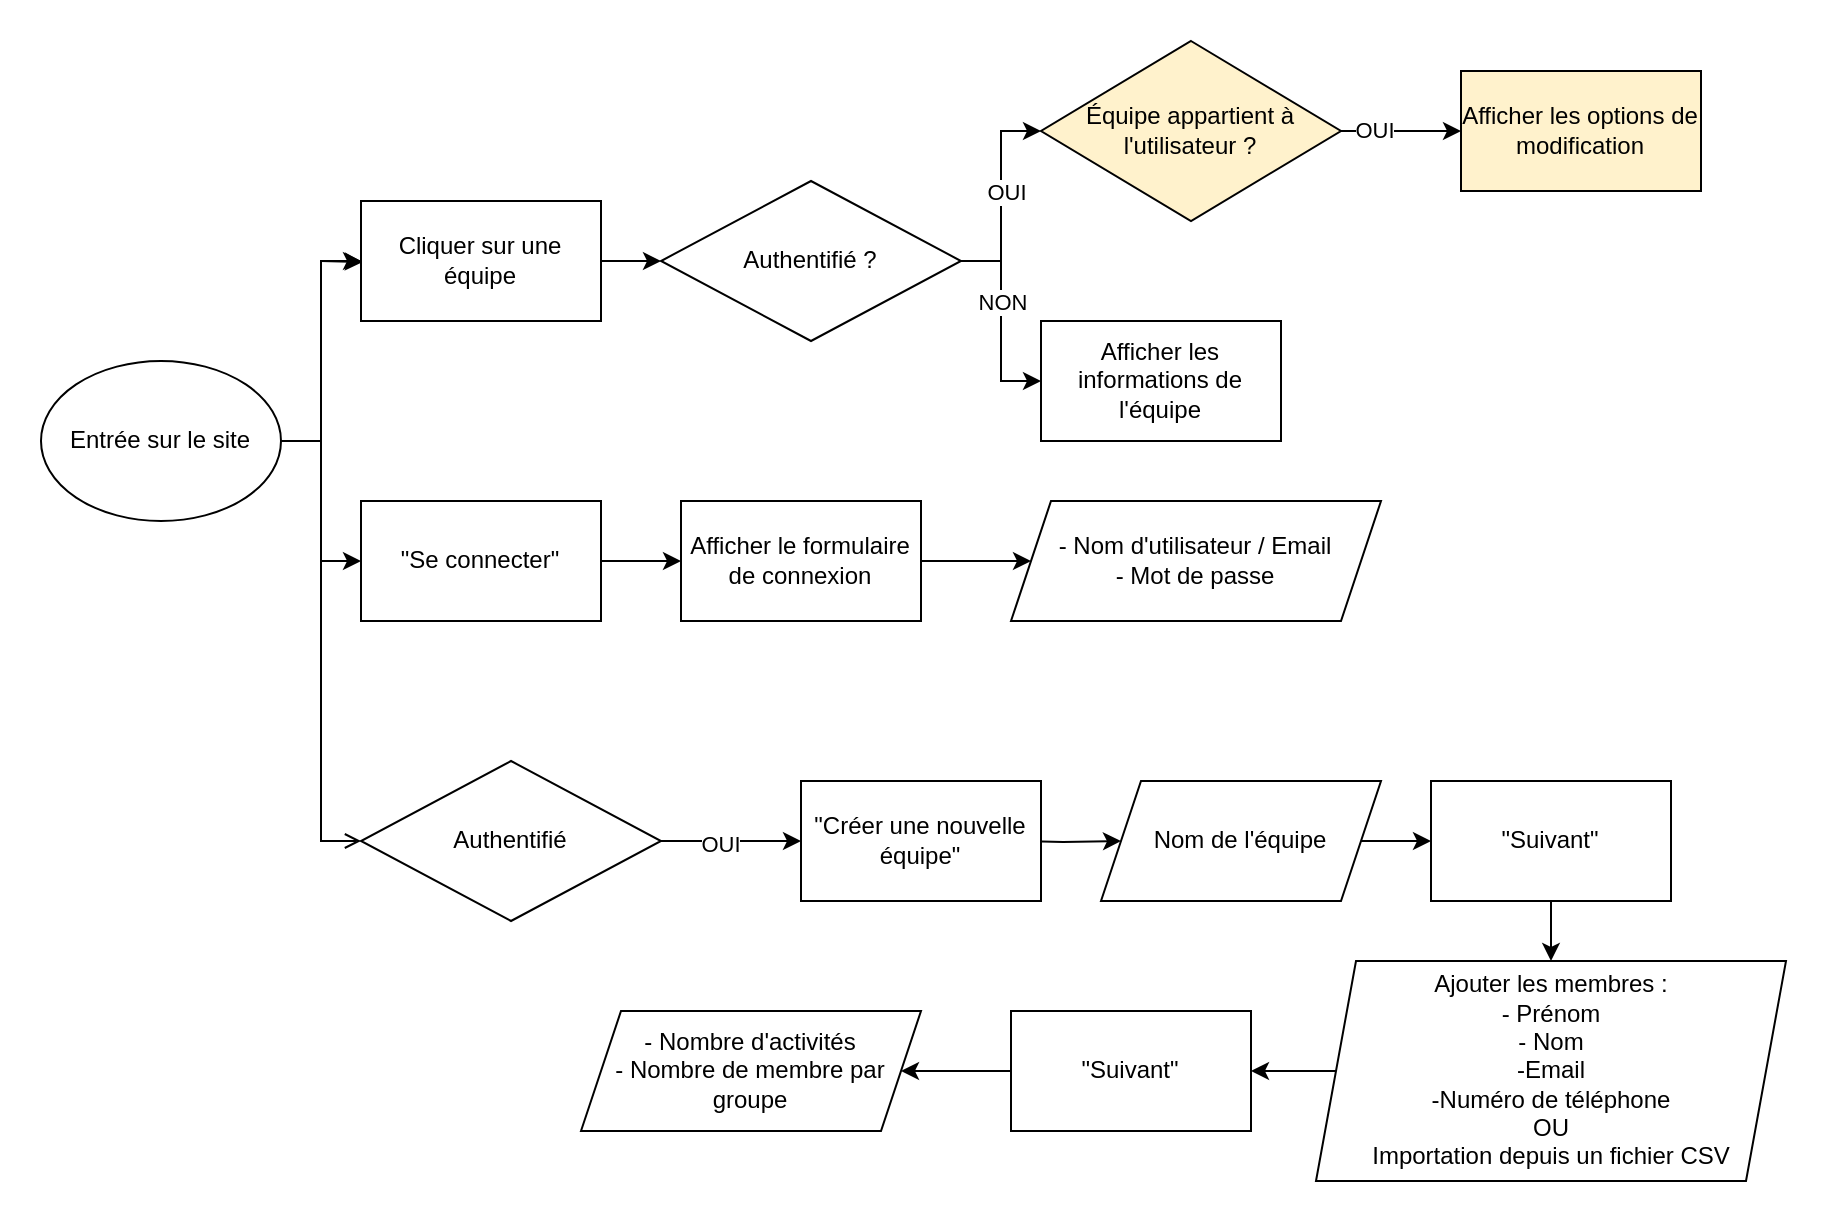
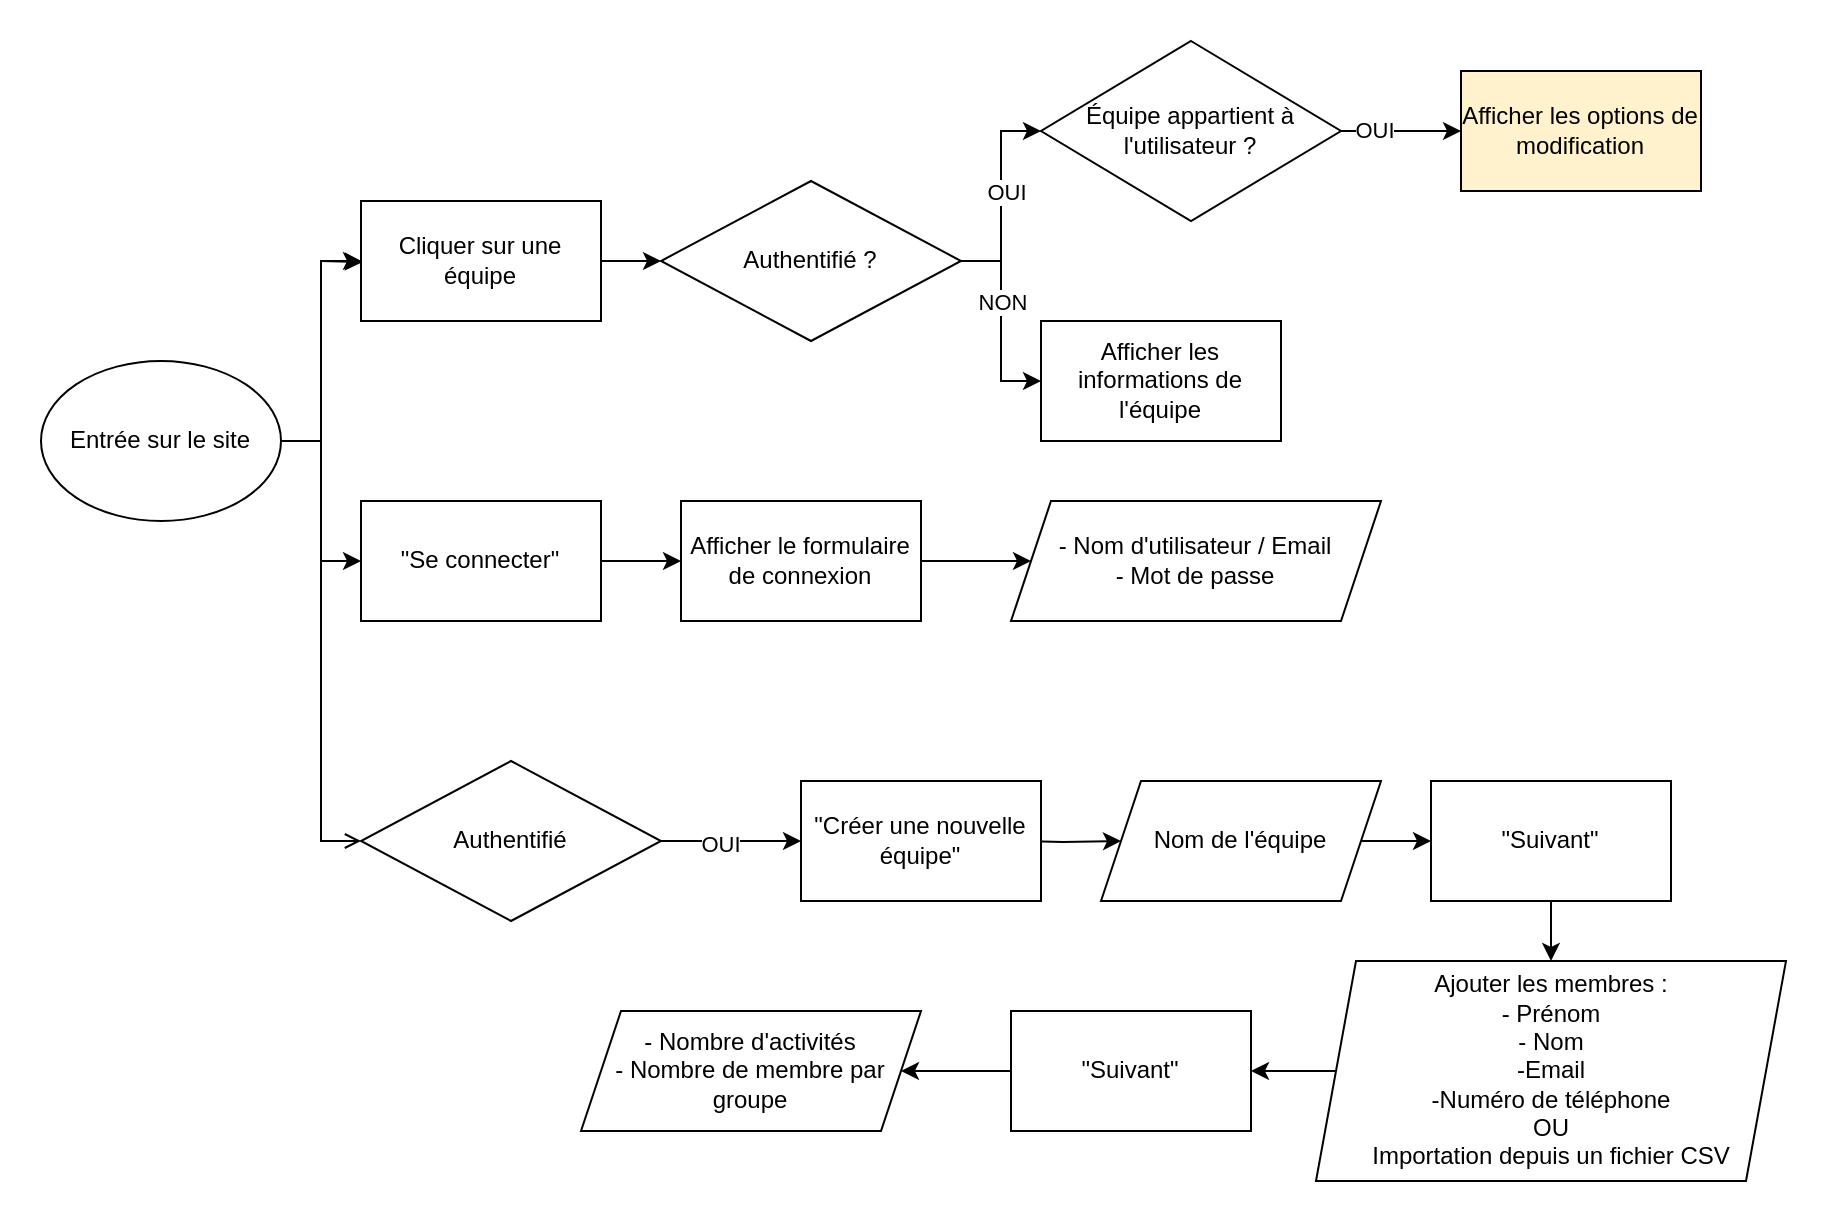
(1191, 131) -> (1191, 131)
